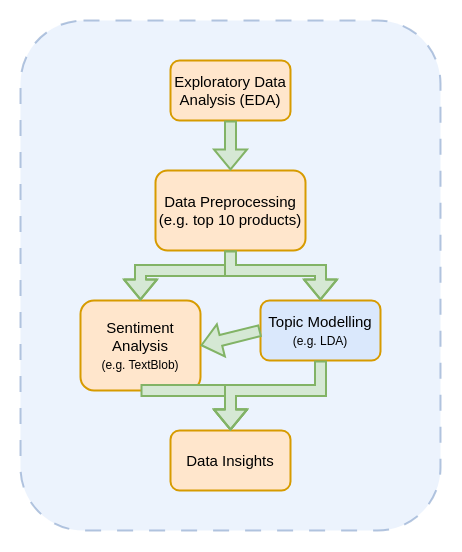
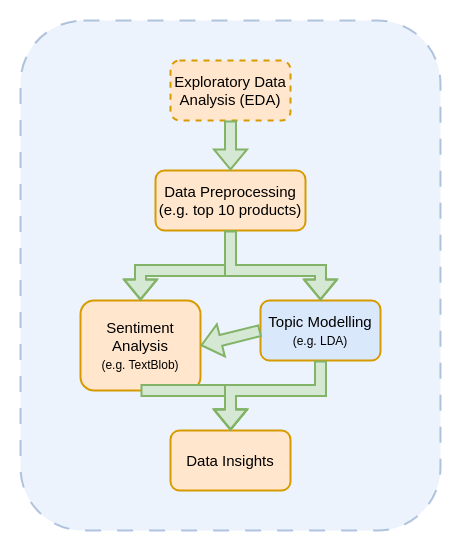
(231, 91) -> (231, 91)
(231, 211) -> (231, 201)
